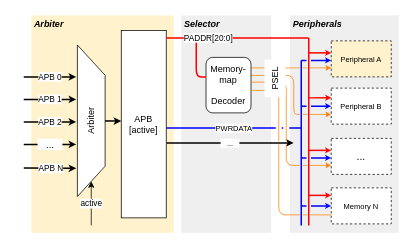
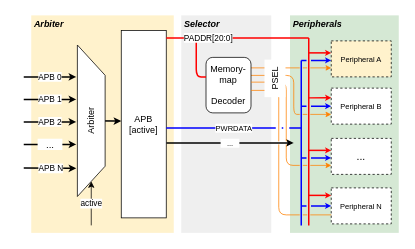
(318, 25) -> (318, 25)
(361, 206) -> (361, 206)
